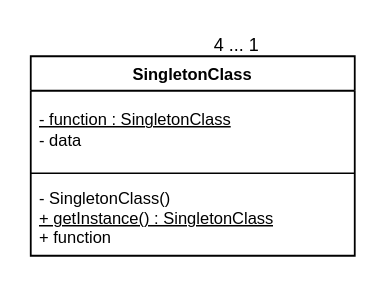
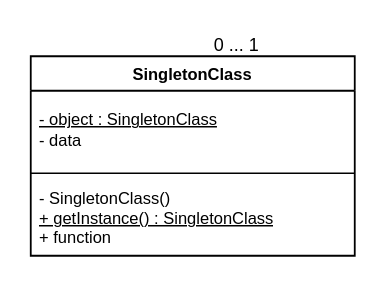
(237, 46) -> (237, 46)
(147, 130) -> (140, 130)
